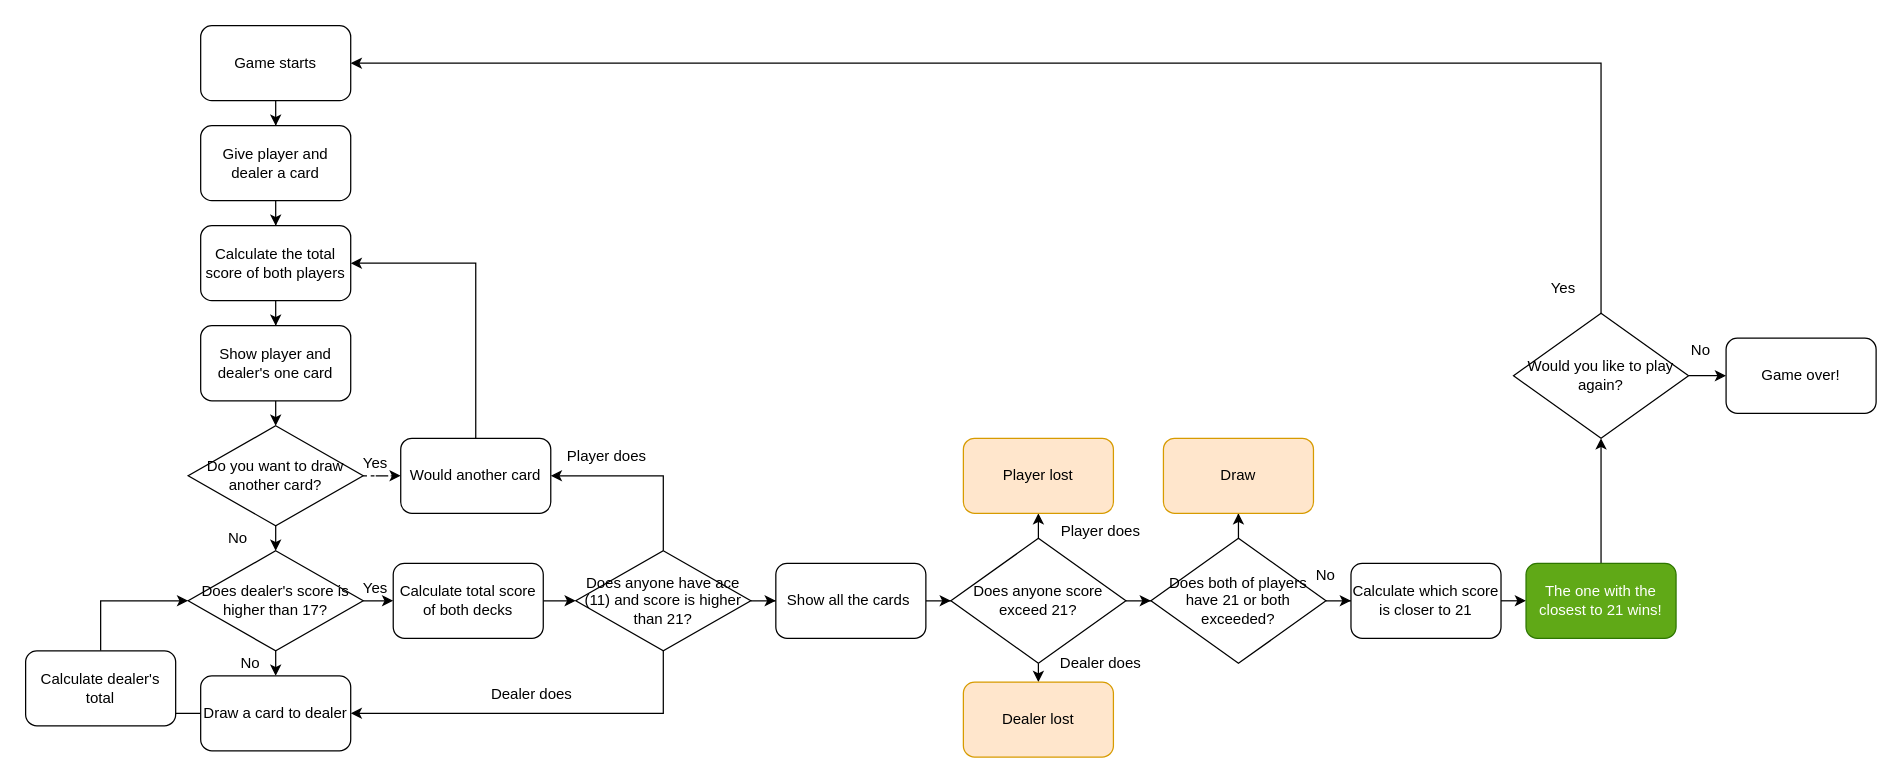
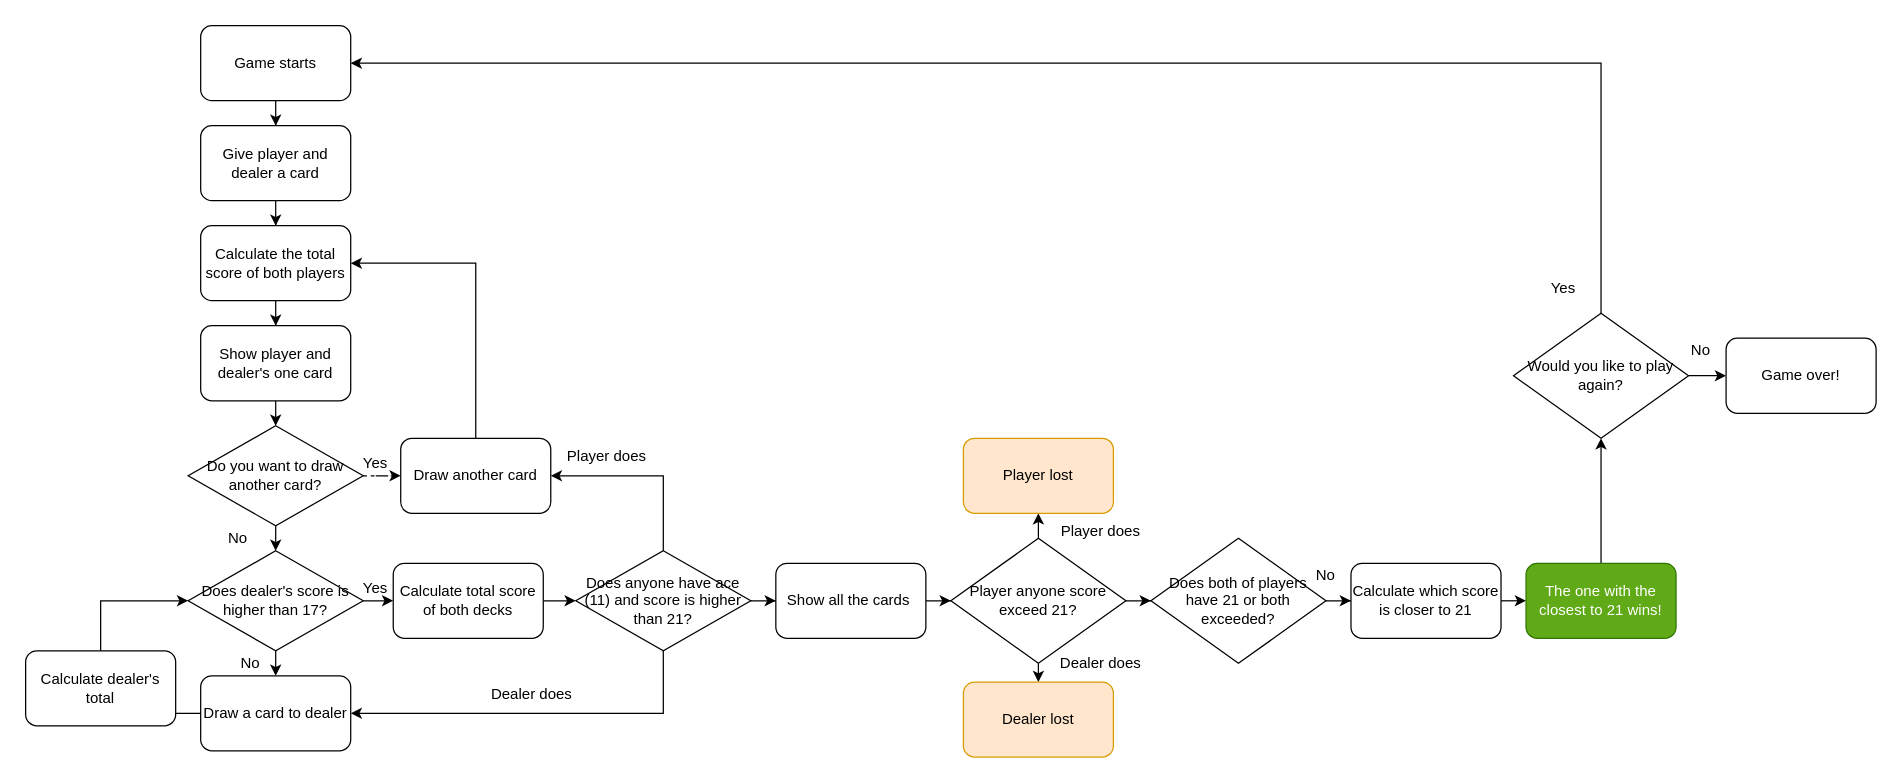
(476, 476) -> (476, 476)
(1238, 476) -> none
(1238, 521) -> none
(1038, 601) -> (1038, 601)
